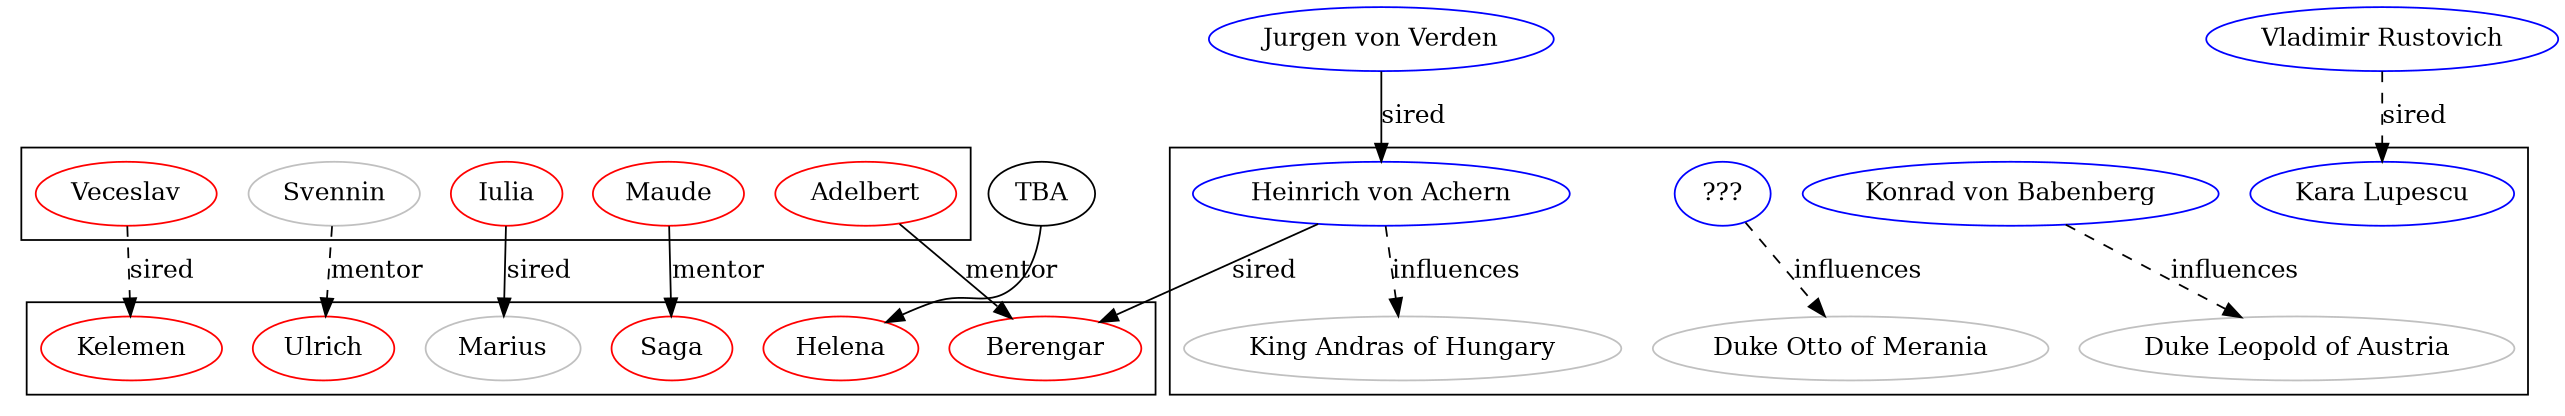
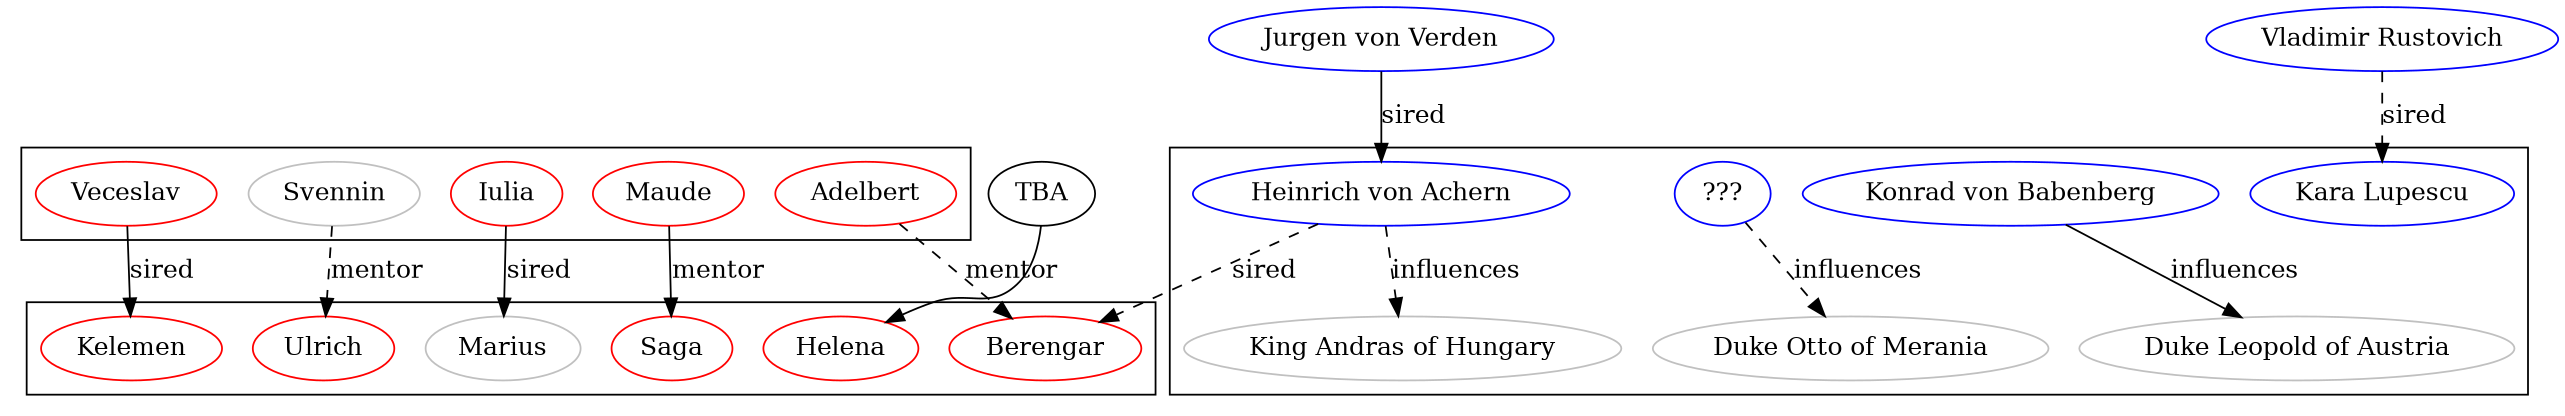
(129, 262) -> (129, 262)
(948, 265) -> (948, 265)
(2146, 267) -> (2146, 267)
(1217, 269) -> (1217, 269)
